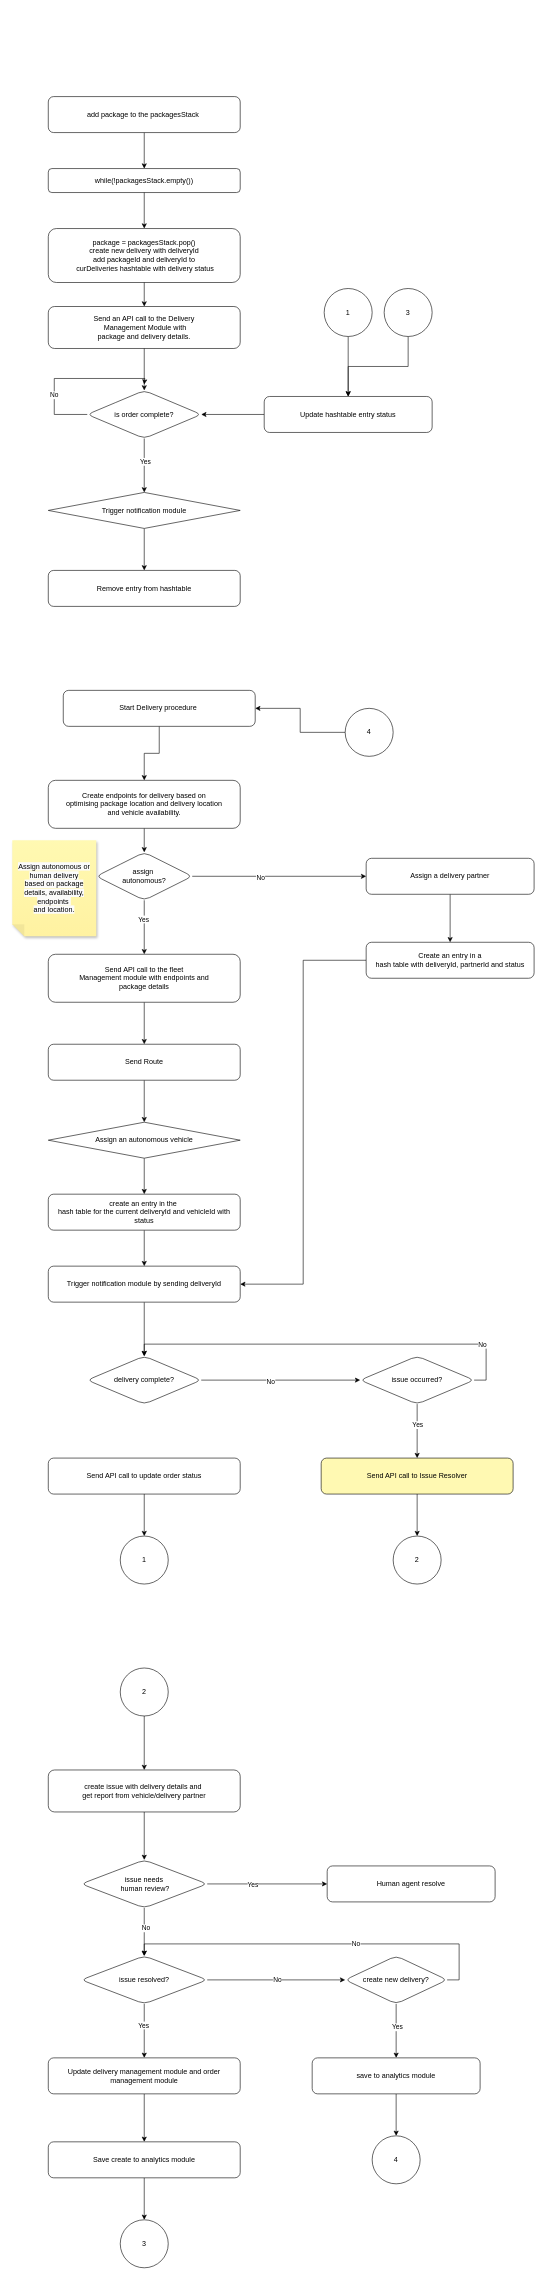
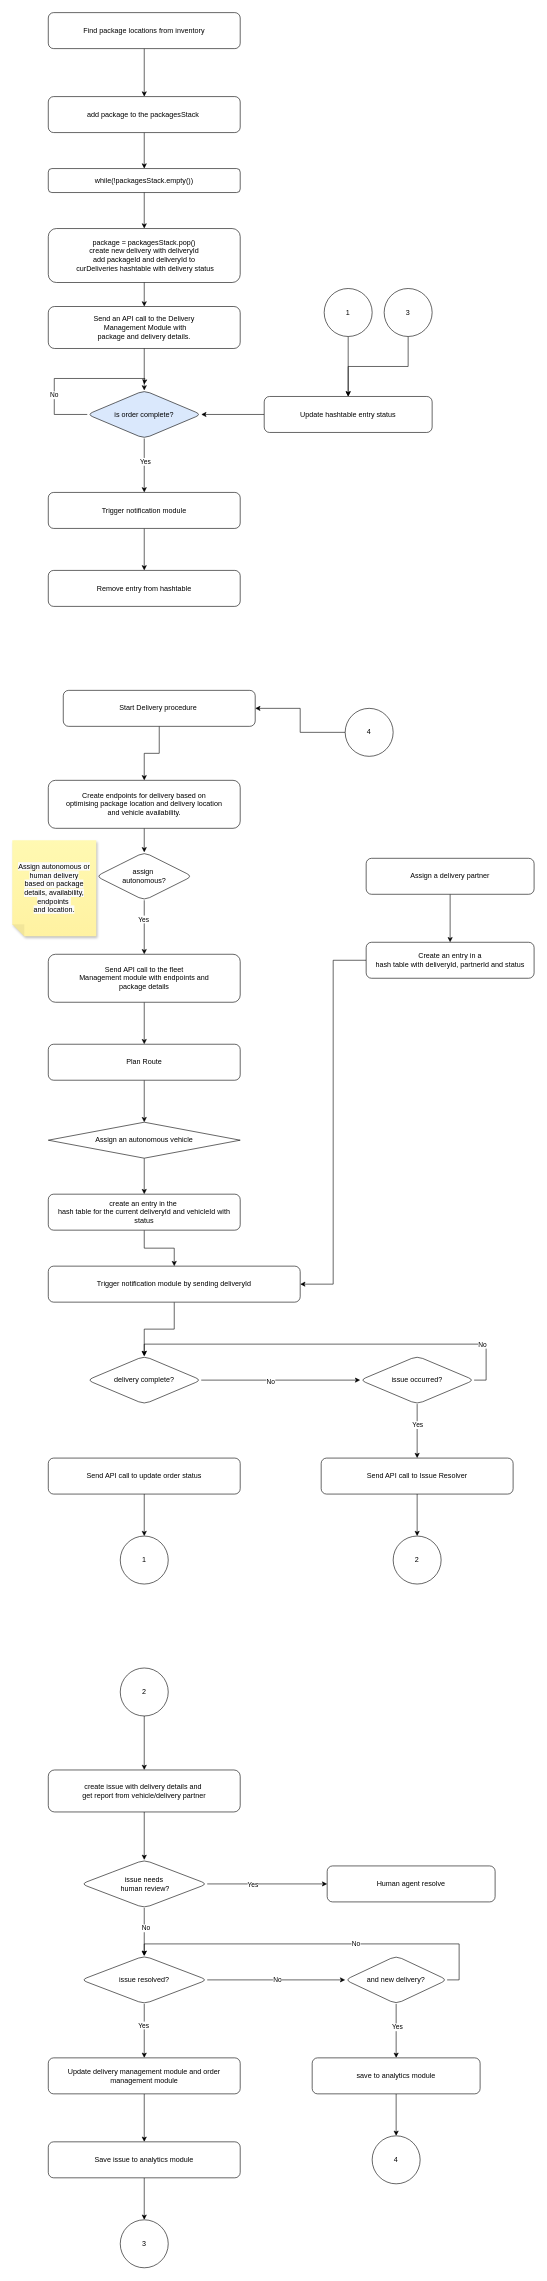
none -> (144, 30)
none -> (144, 49)
(144, 414) -> (144, 414)
(144, 510) -> (144, 510)
(260, 876) -> none
(144, 1062) -> (144, 1062)
(144, 1284) -> (174, 1284)
(417, 1476) -> (417, 1476)
(396, 1980) -> (396, 1980)
(144, 2160) -> (144, 2160)
